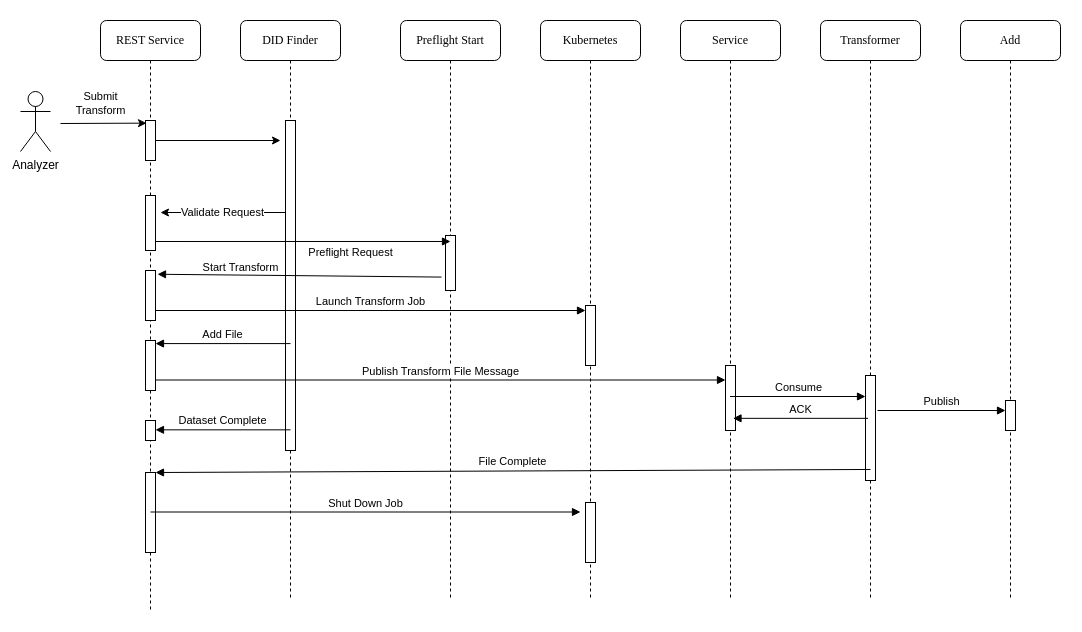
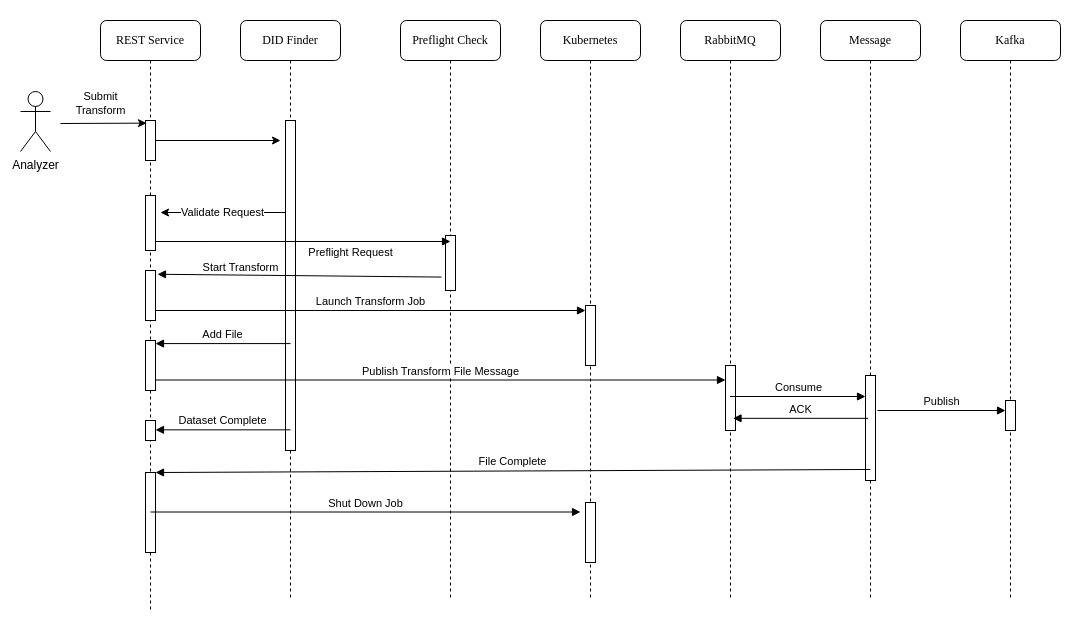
(451, 41) -> (451, 41)
(731, 41) -> (731, 41)
(871, 41) -> (871, 41)
(1011, 41) -> (1011, 41)
